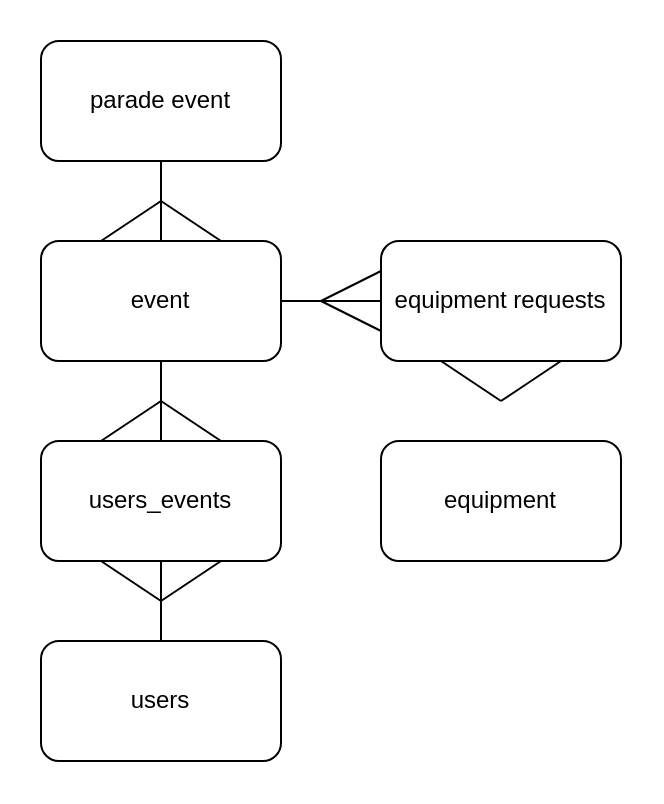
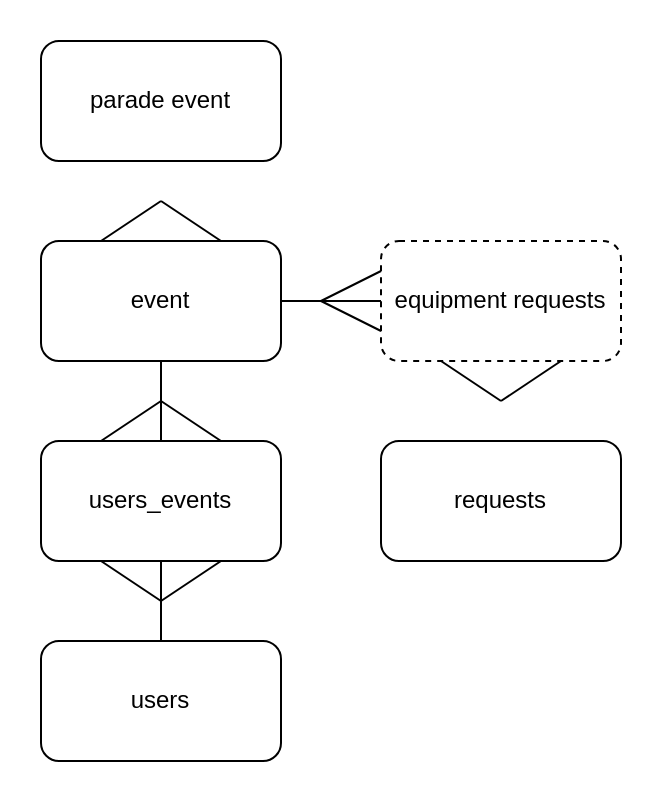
(161, 201) -> none
(501, 301) -> (501, 301)
(501, 501) -> (501, 501)
